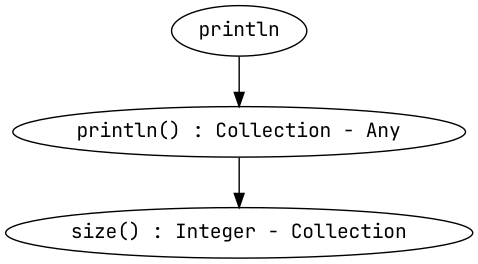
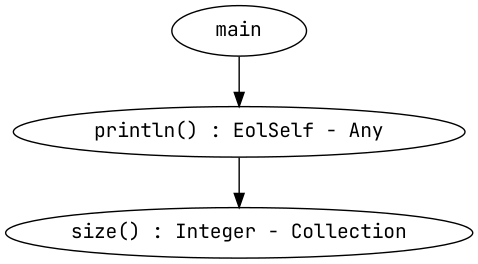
(239, 31) -> (239, 31)
(239, 132) -> (239, 132)
